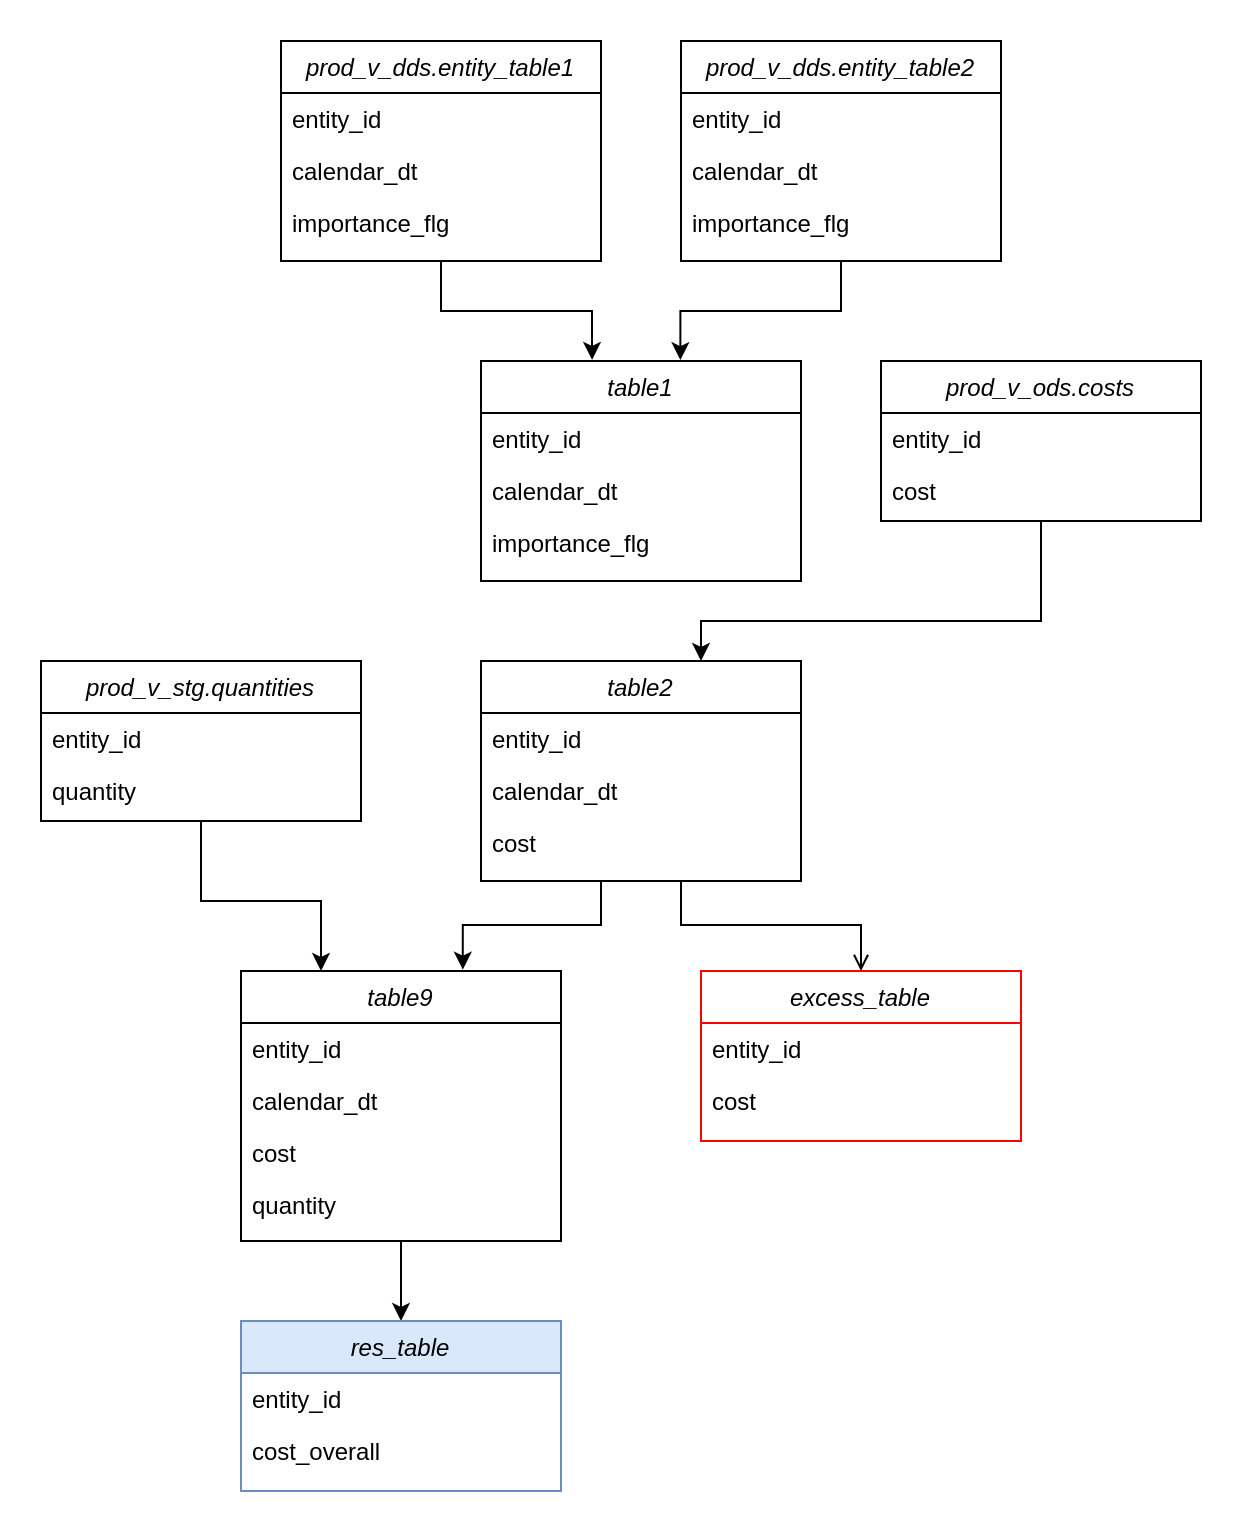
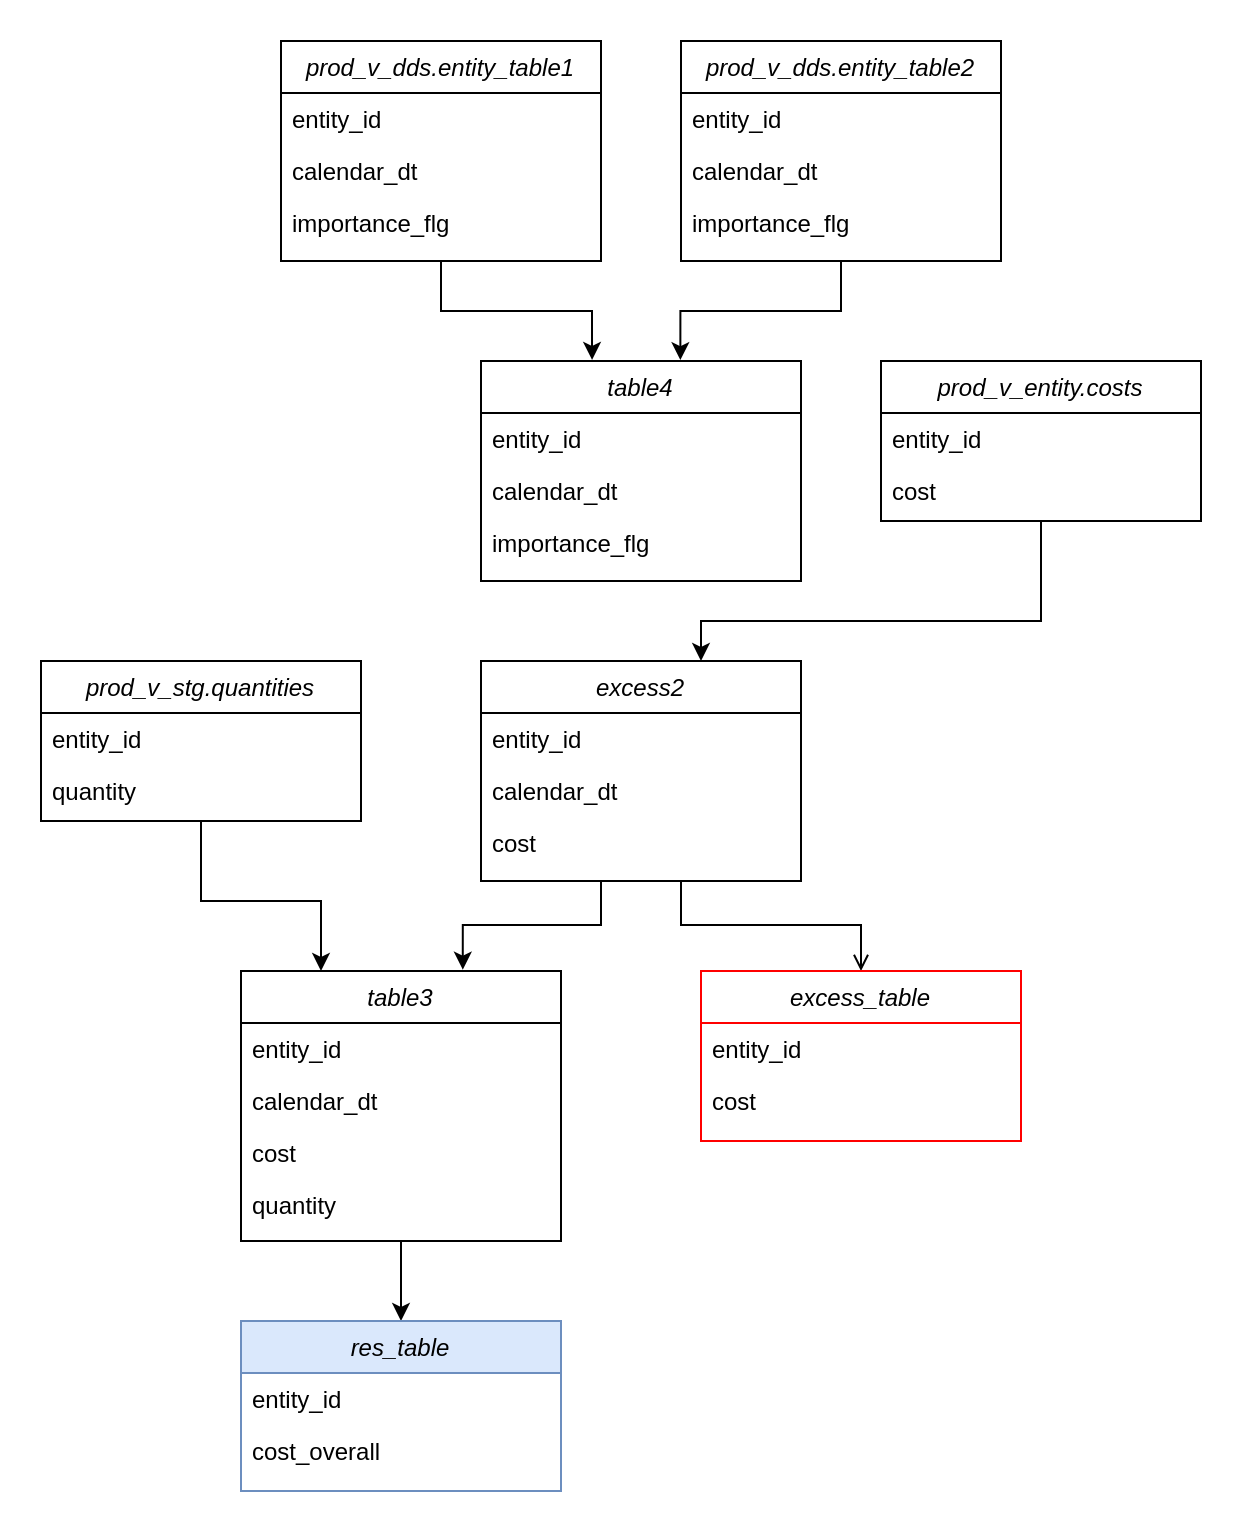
(640, 388) -> (640, 388)
(1040, 388) -> (1040, 388)
(640, 688) -> (640, 688)
(400, 998) -> (400, 998)
